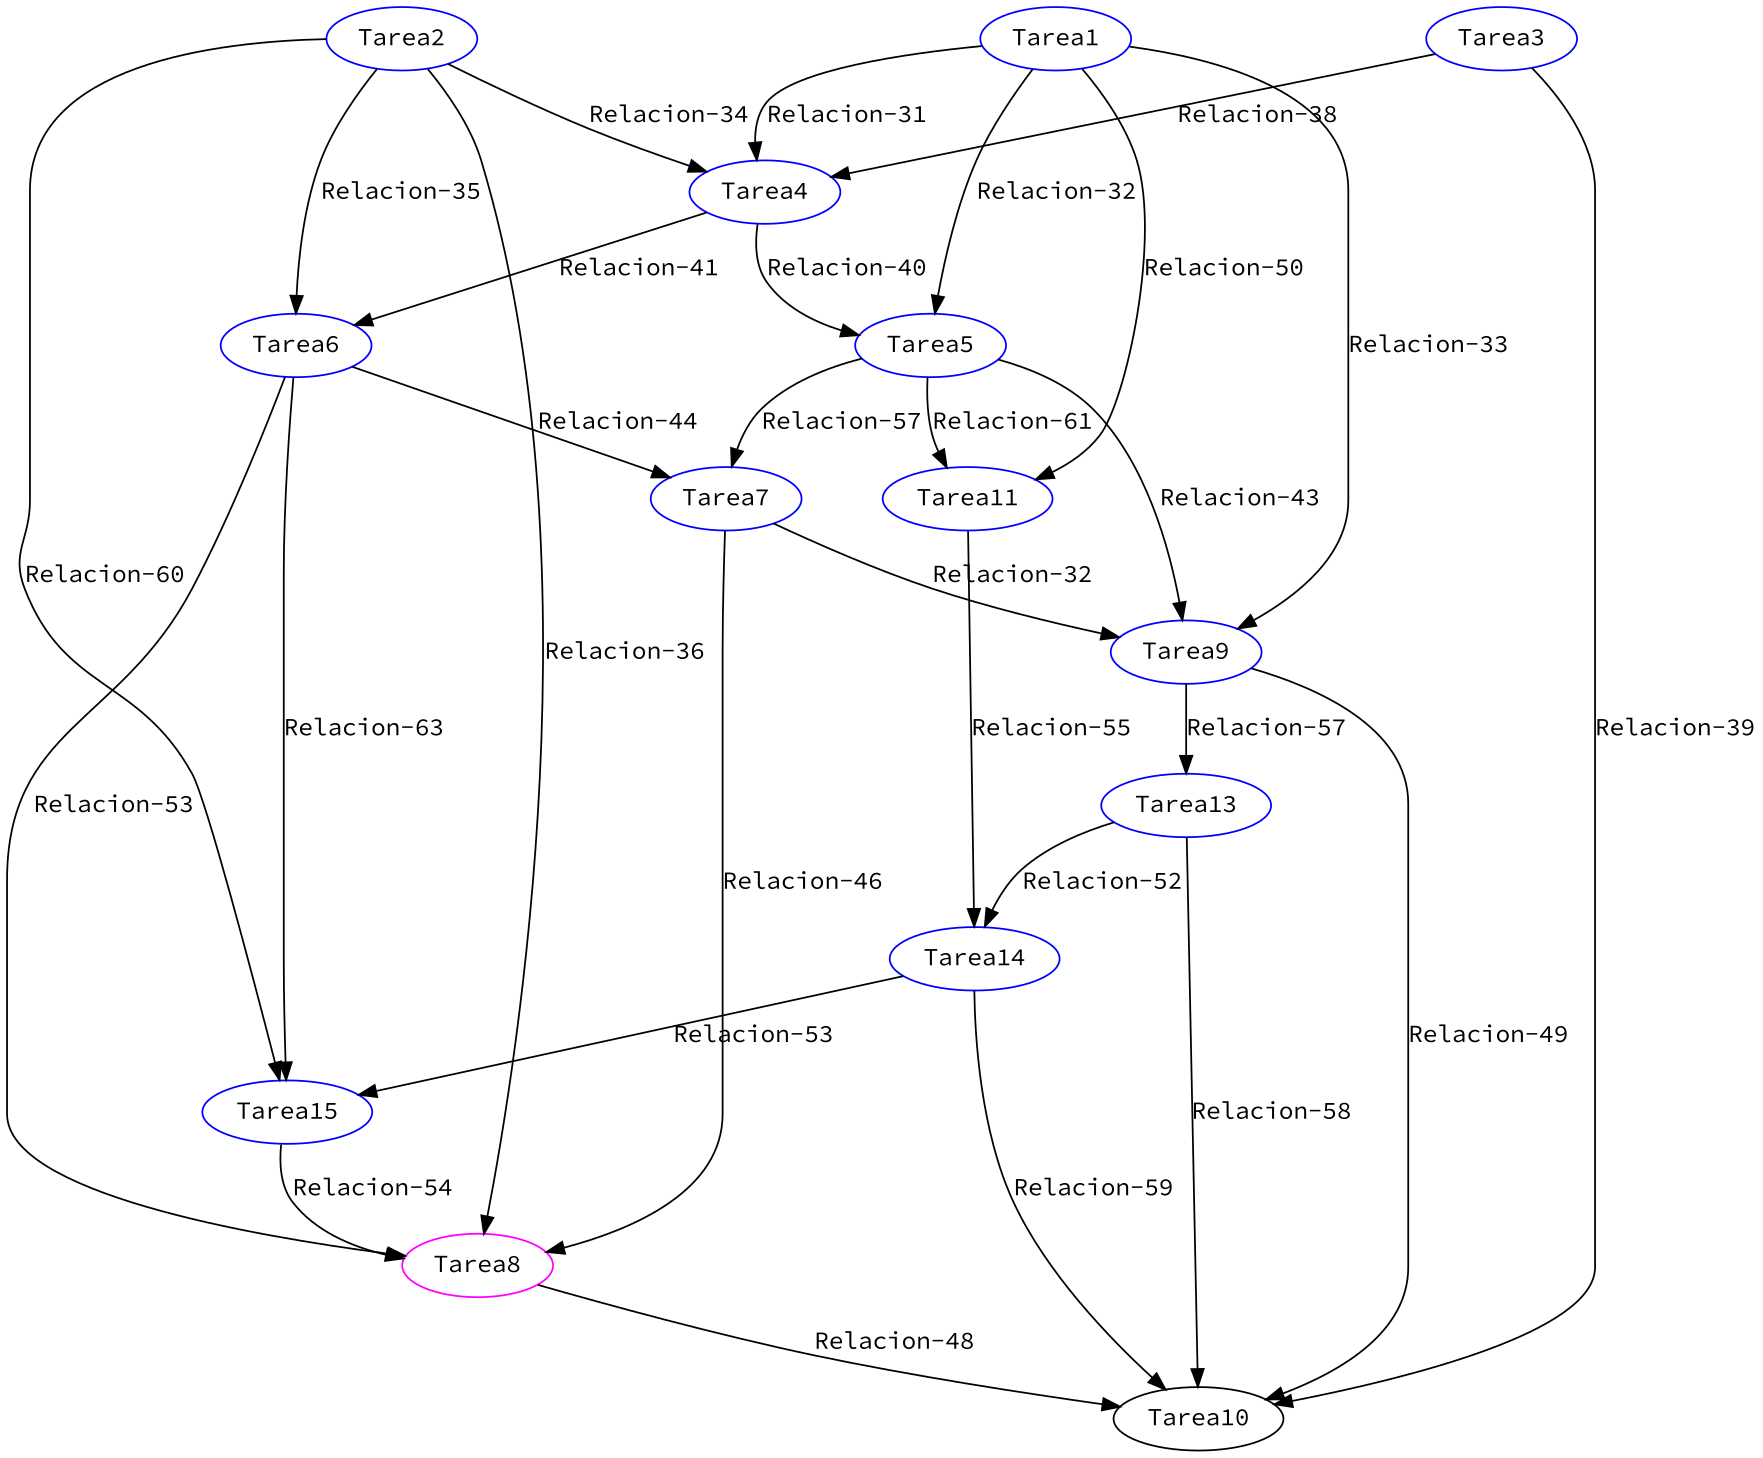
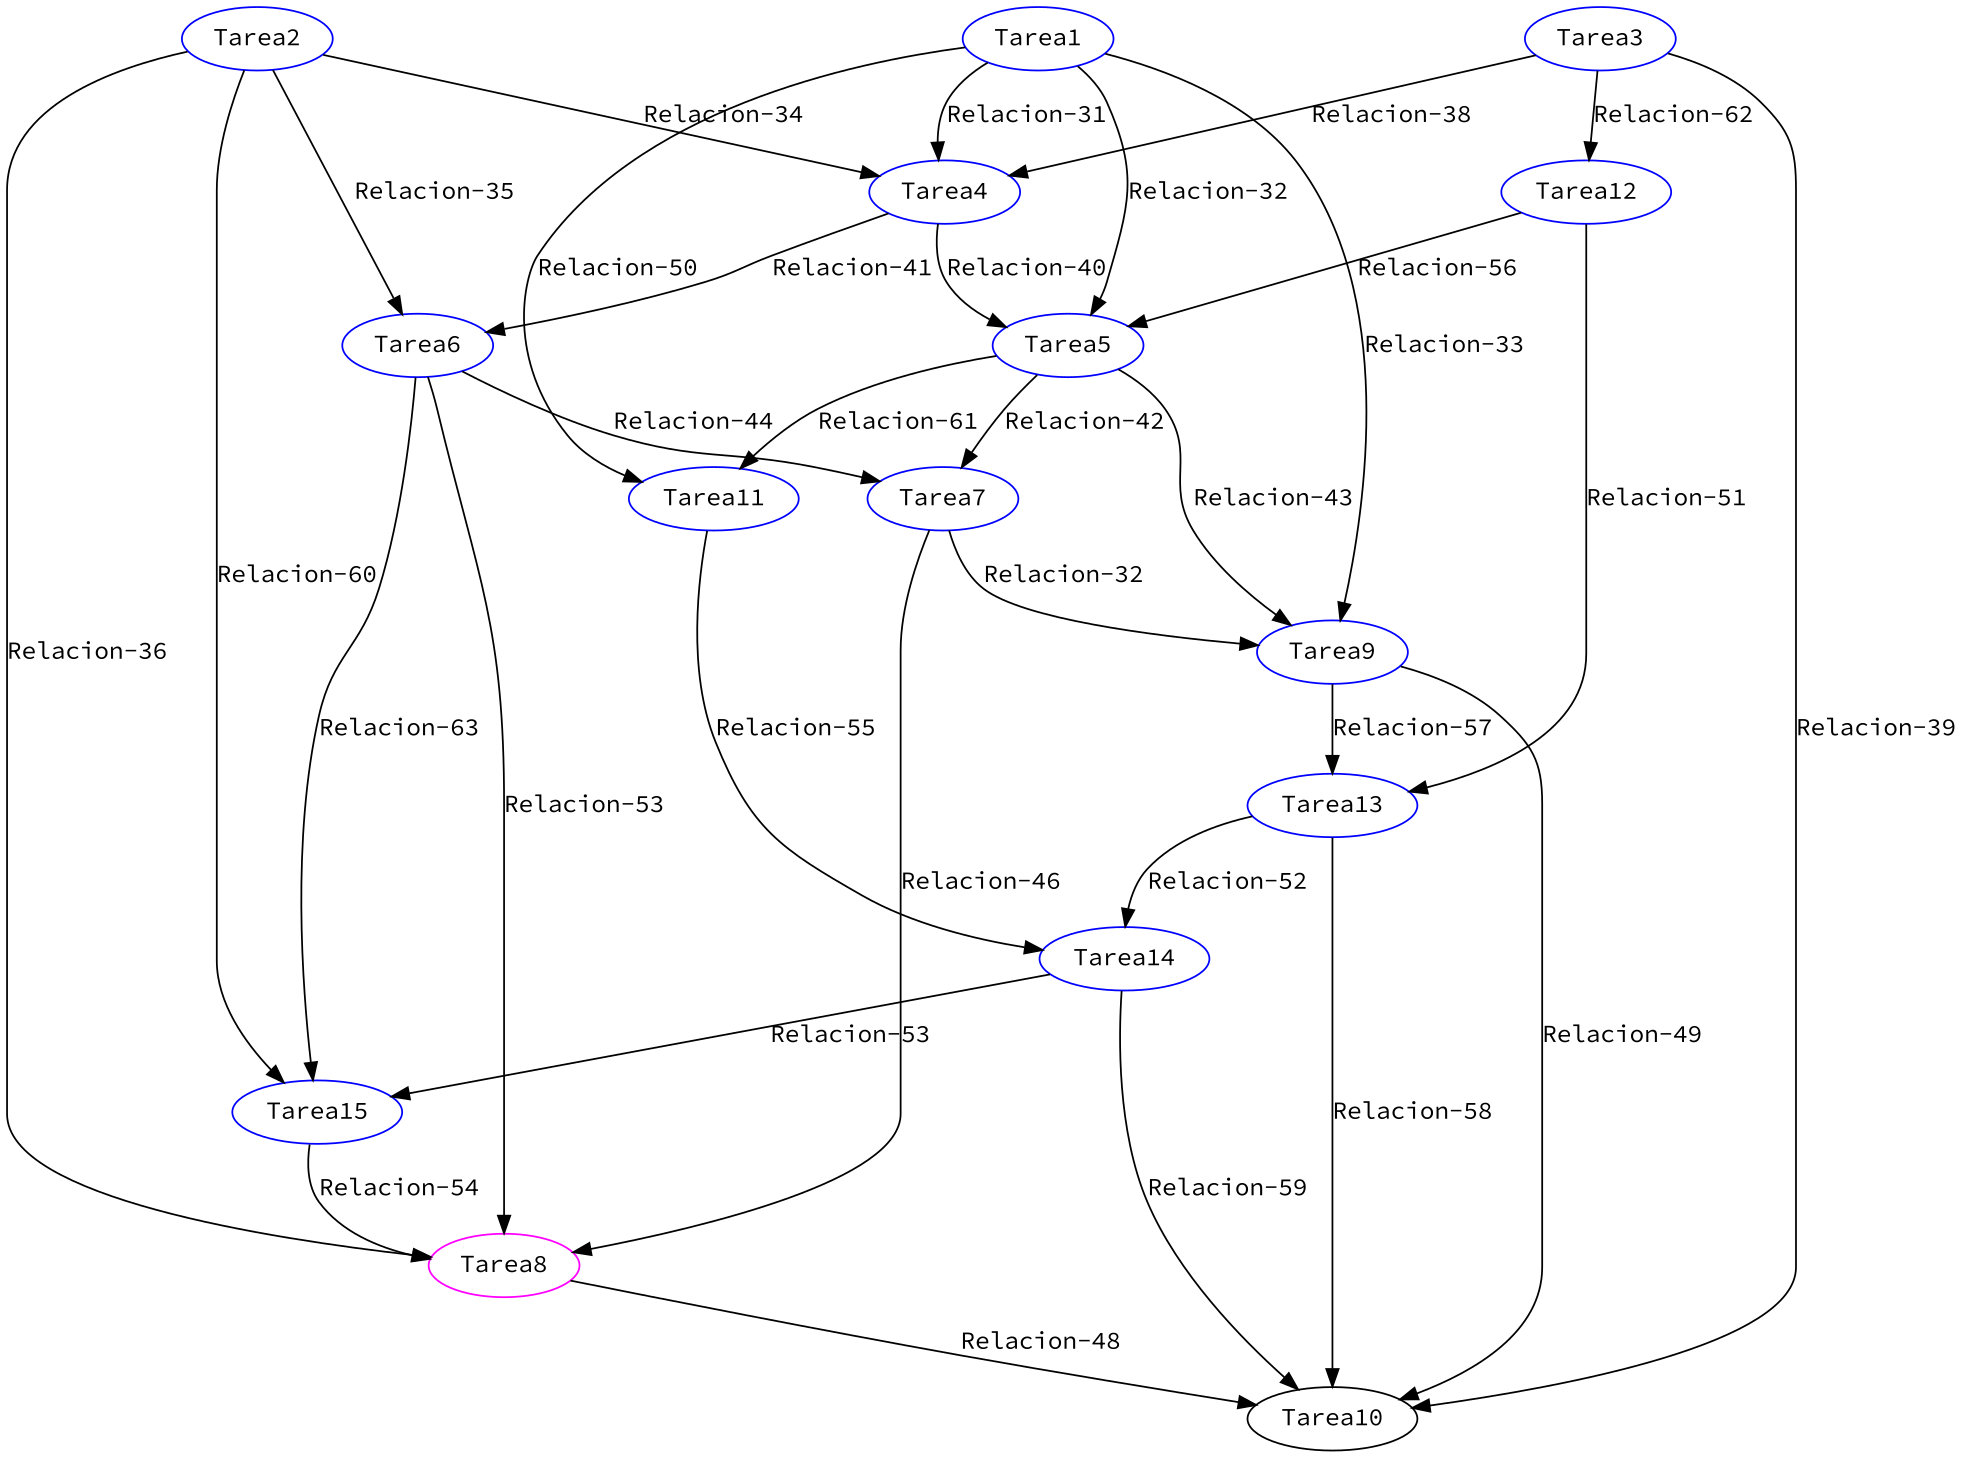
none -> (1586, 192)
(842, 422) -> (1085, 422)
